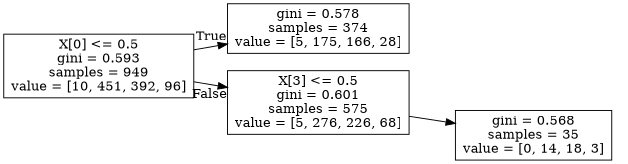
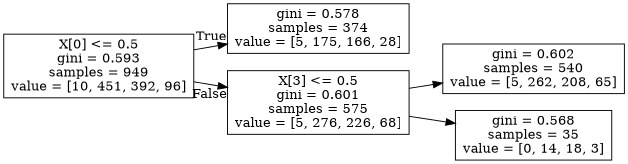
none -> (534, 69)
